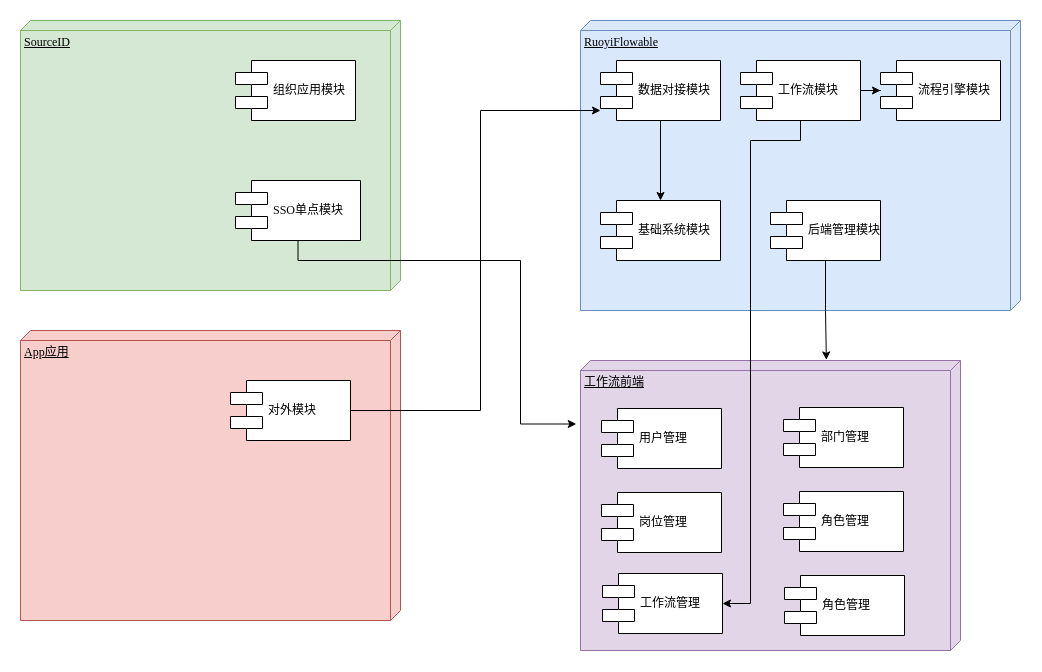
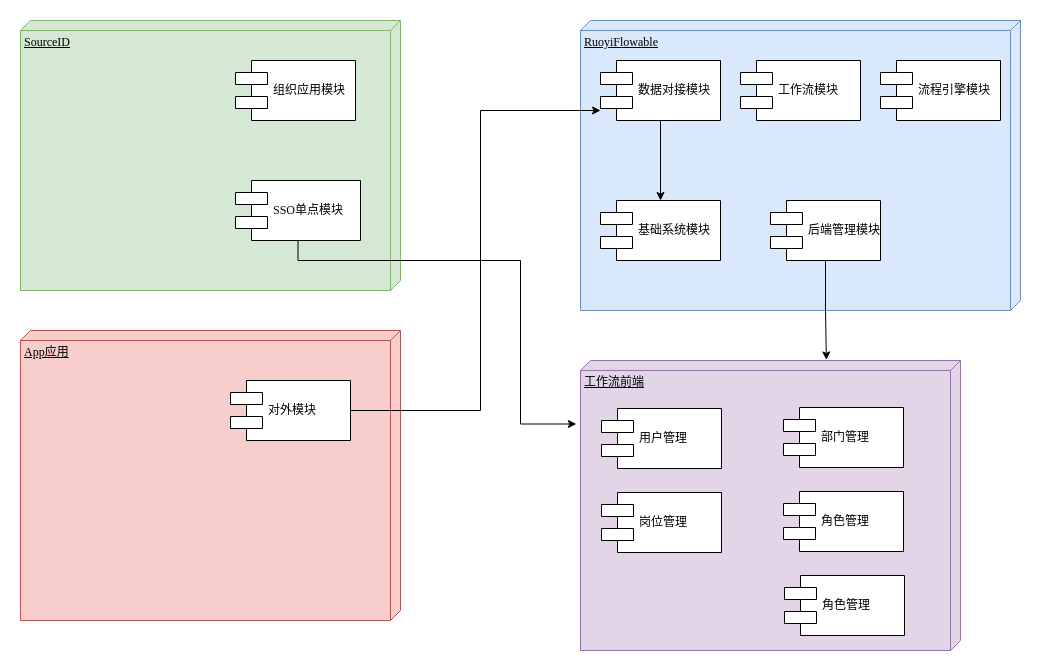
(875, 91) -> none
(751, 348) -> none
(663, 604) -> none
